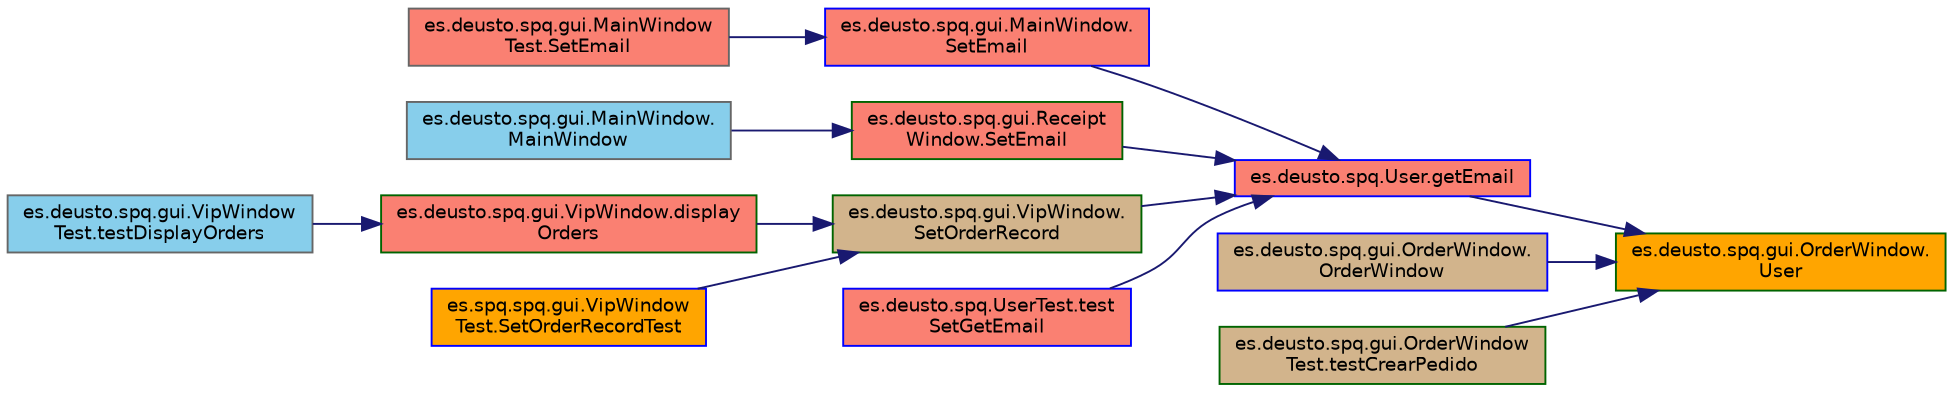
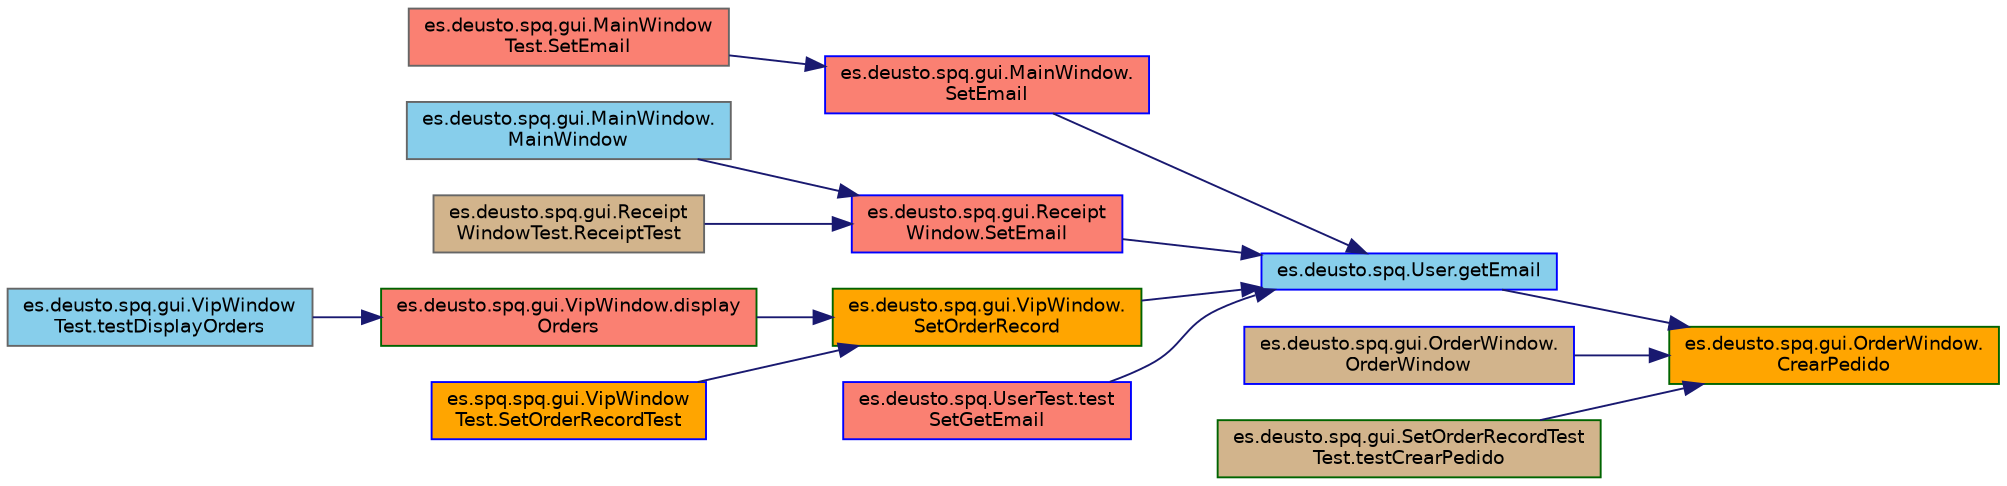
(987, 131) -> (987, 224)
(1382, 178) -> (1409, 272)
none -> (569, 224)
(987, 224) -> (987, 317)
(1781, 262) -> (1834, 355)
(1382, 355) -> (1409, 449)
